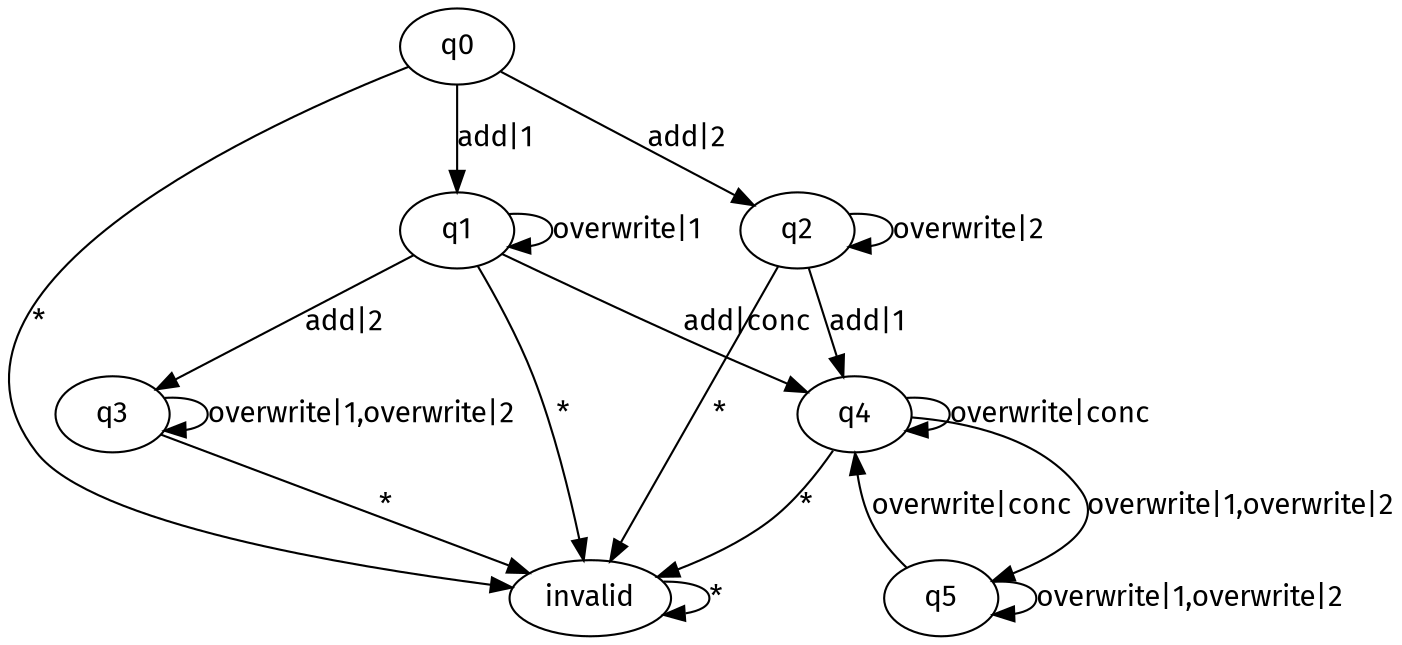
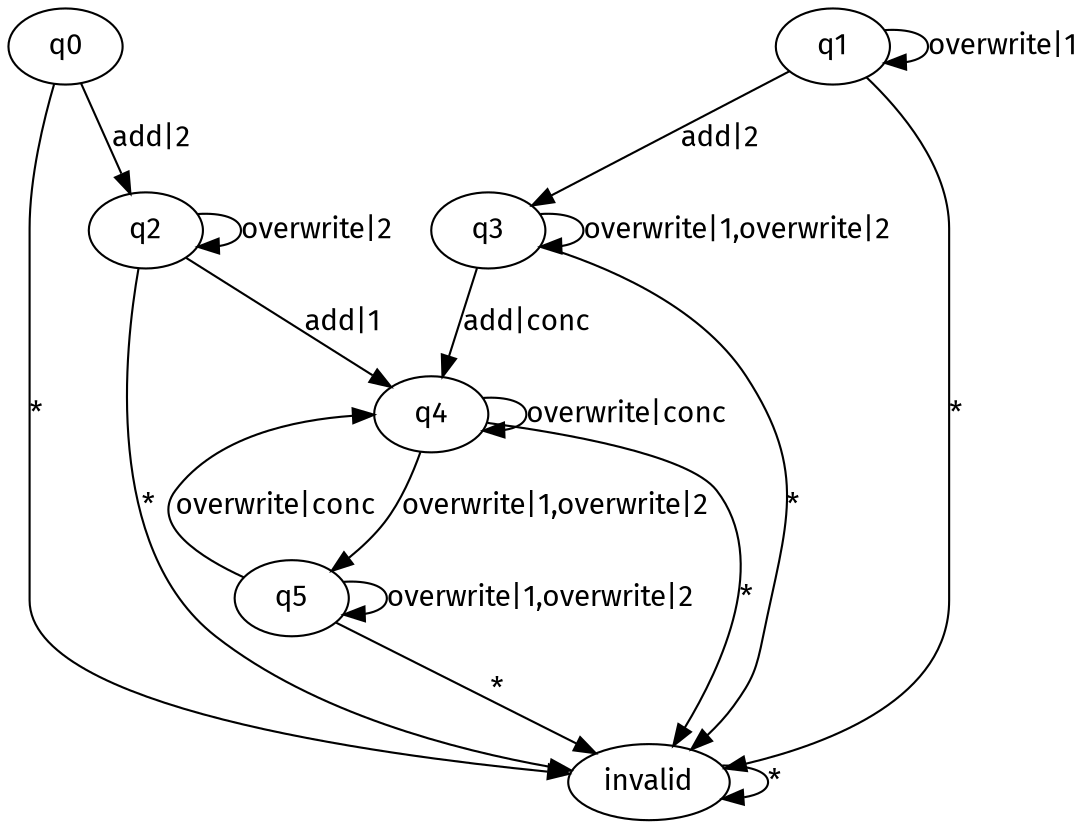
(457, 128) -> none
(644, 320) -> (463, 312)
none -> (456, 683)
